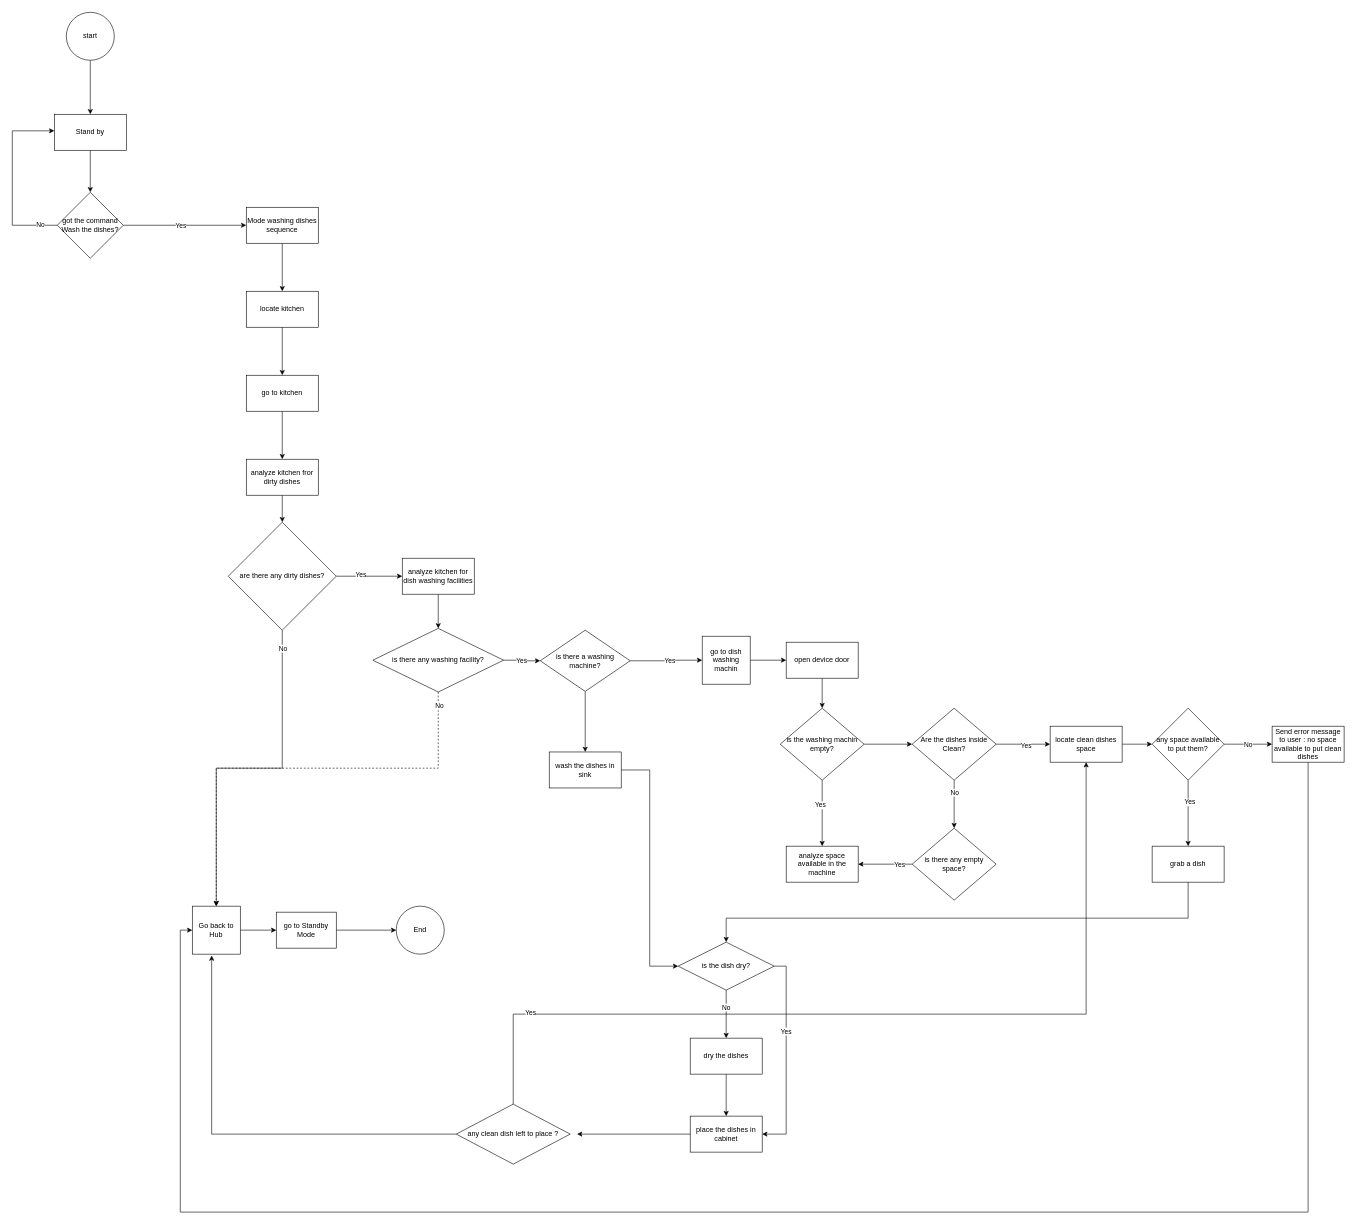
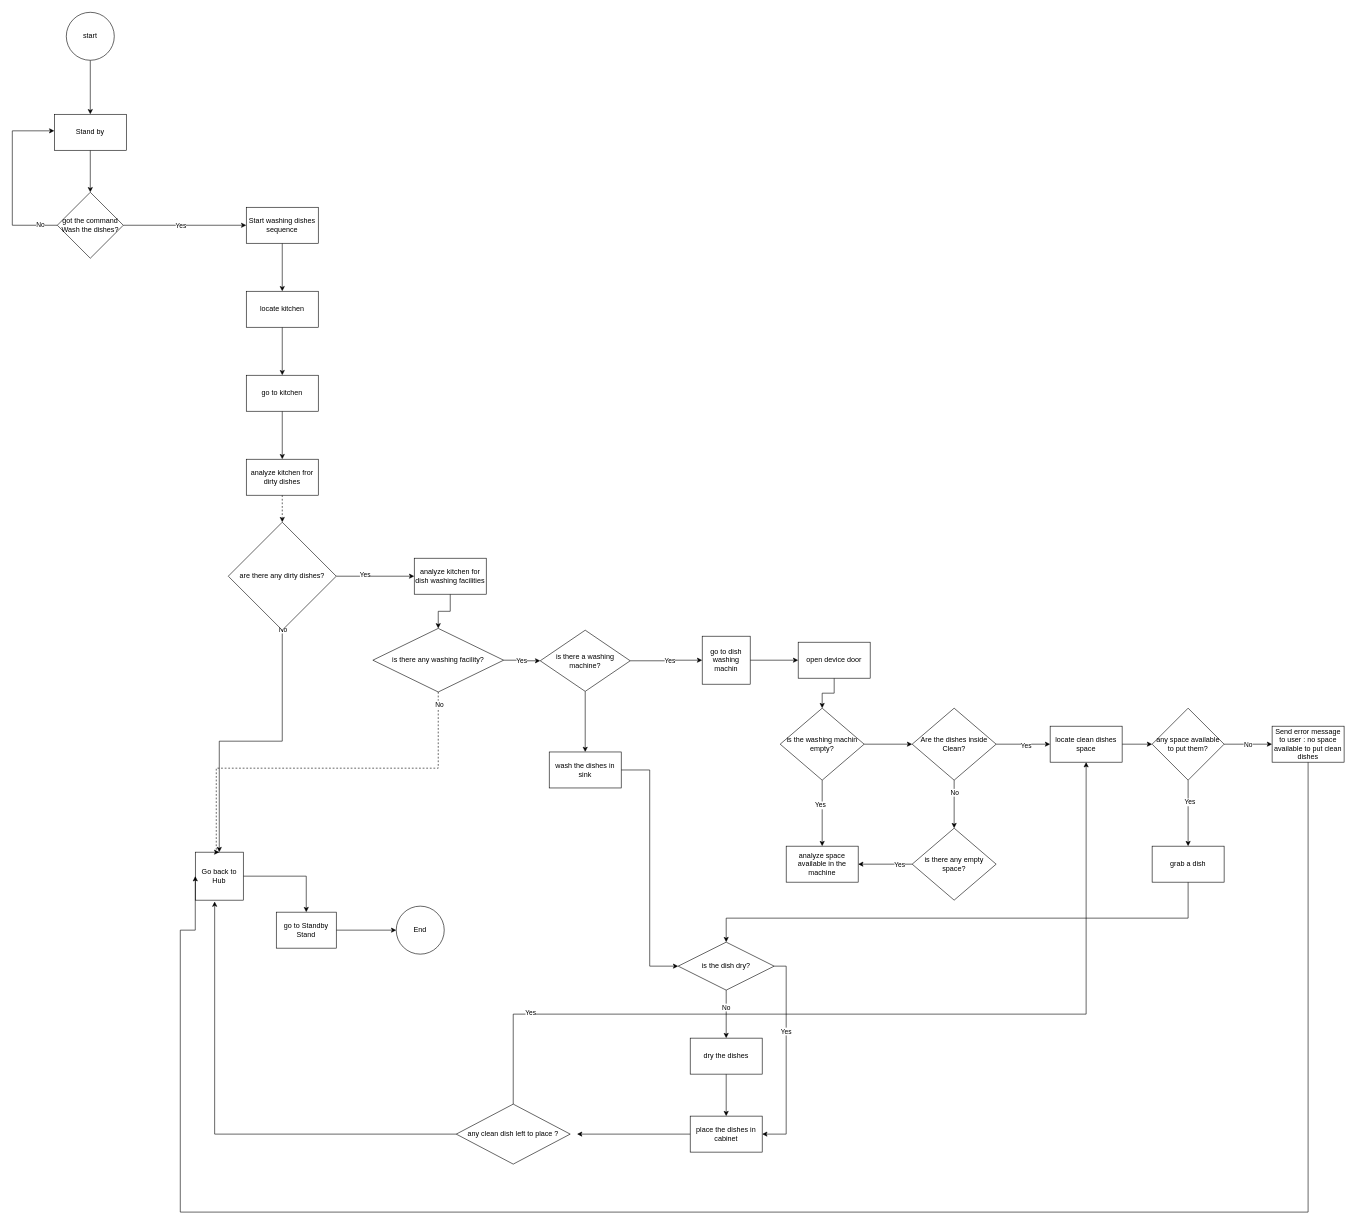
(282, 225) -> (282, 225)
(282, 506) -> (282, 506)
(438, 576) -> (450, 576)
(822, 660) -> (834, 660)
(216, 930) -> (219, 876)
(306, 930) -> (306, 930)
